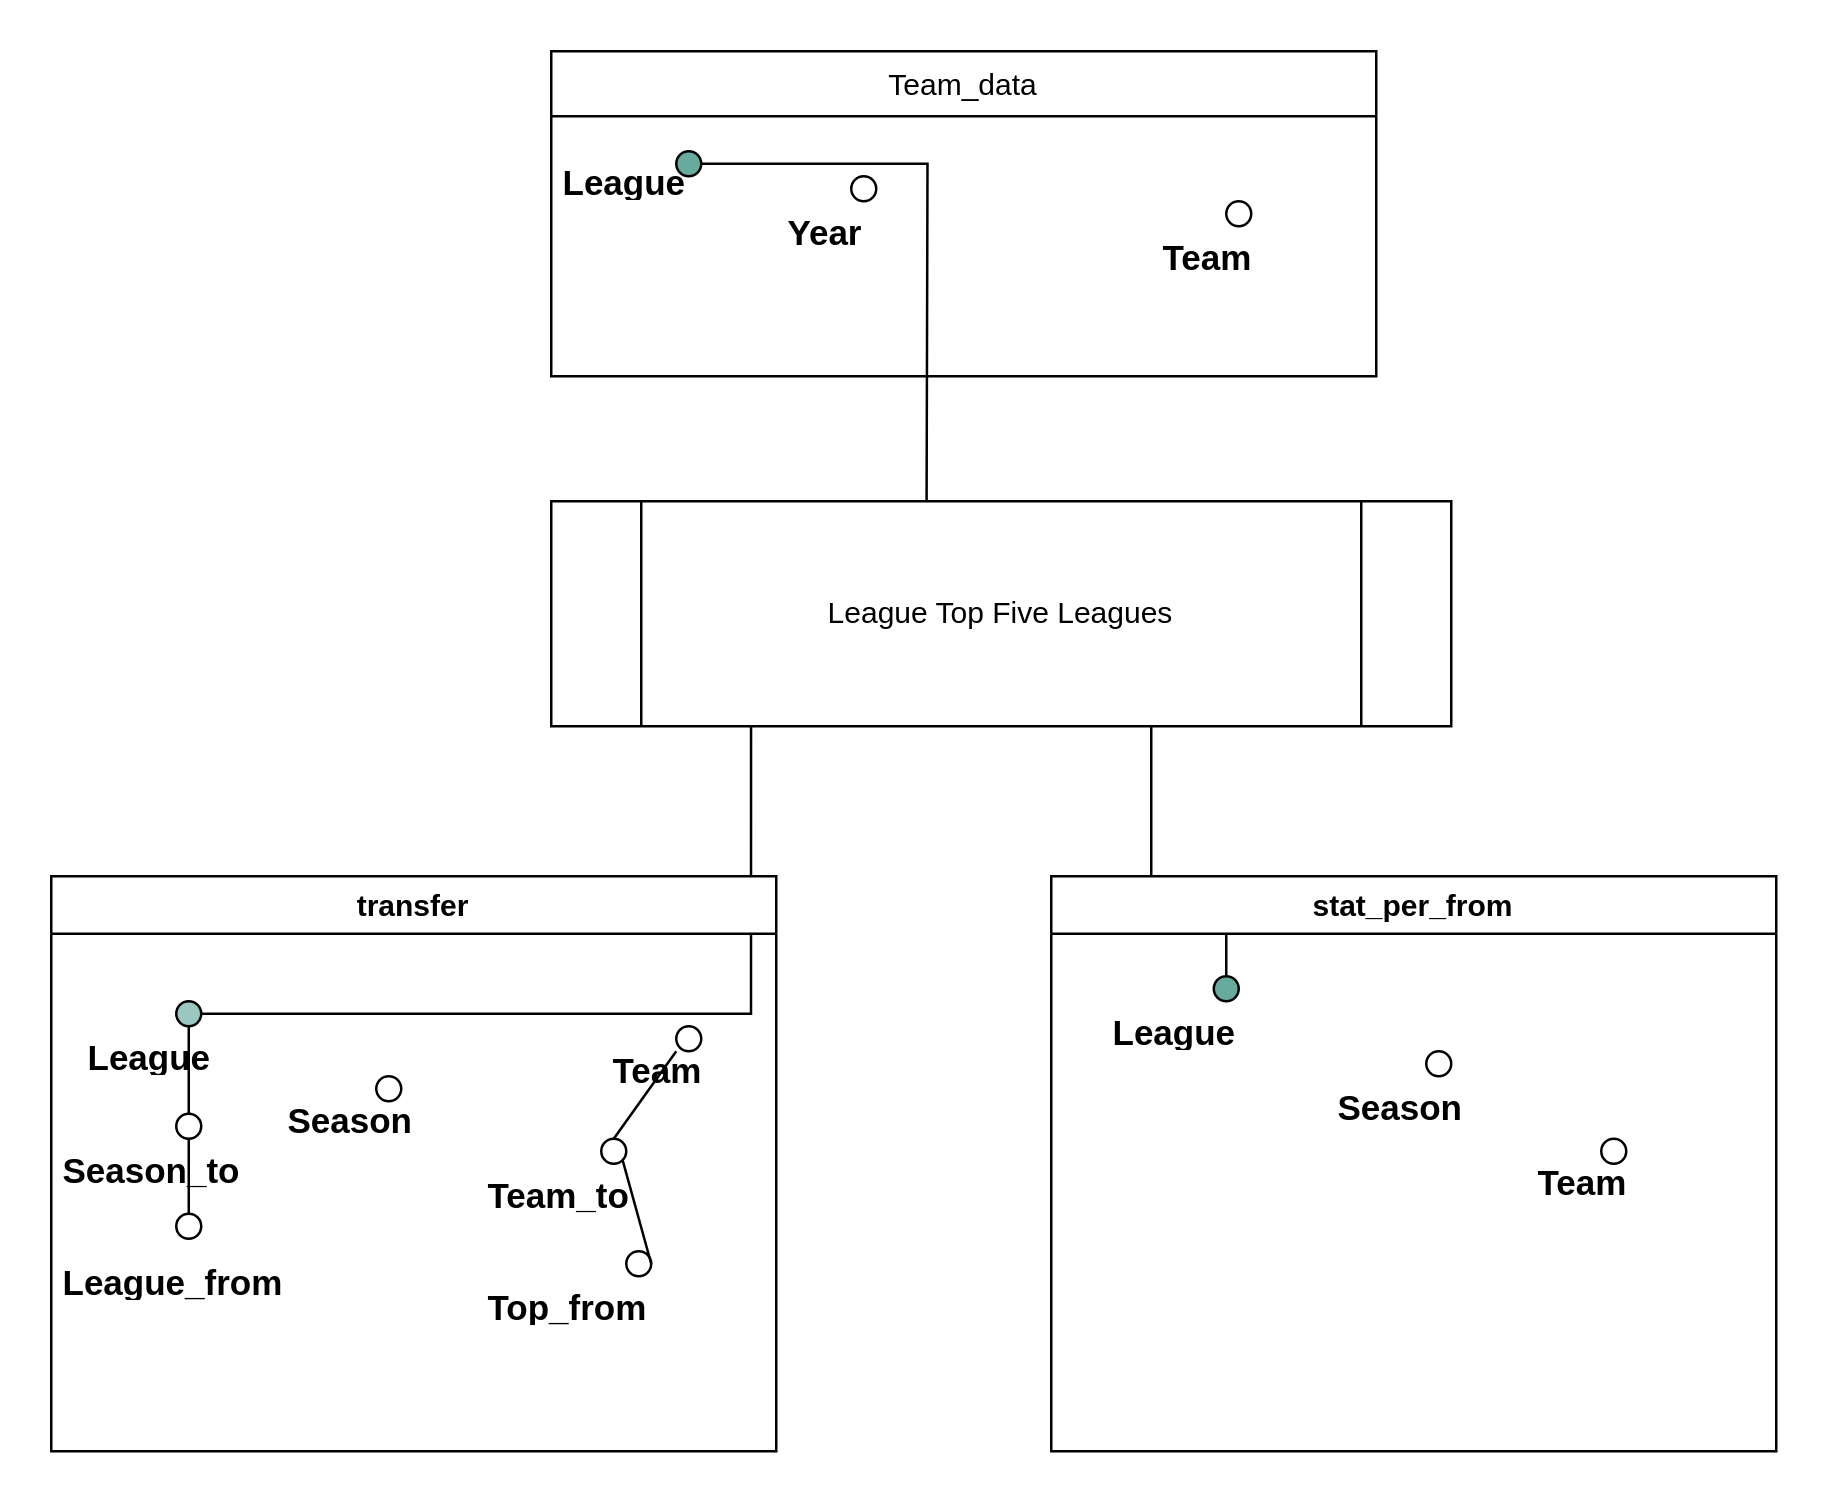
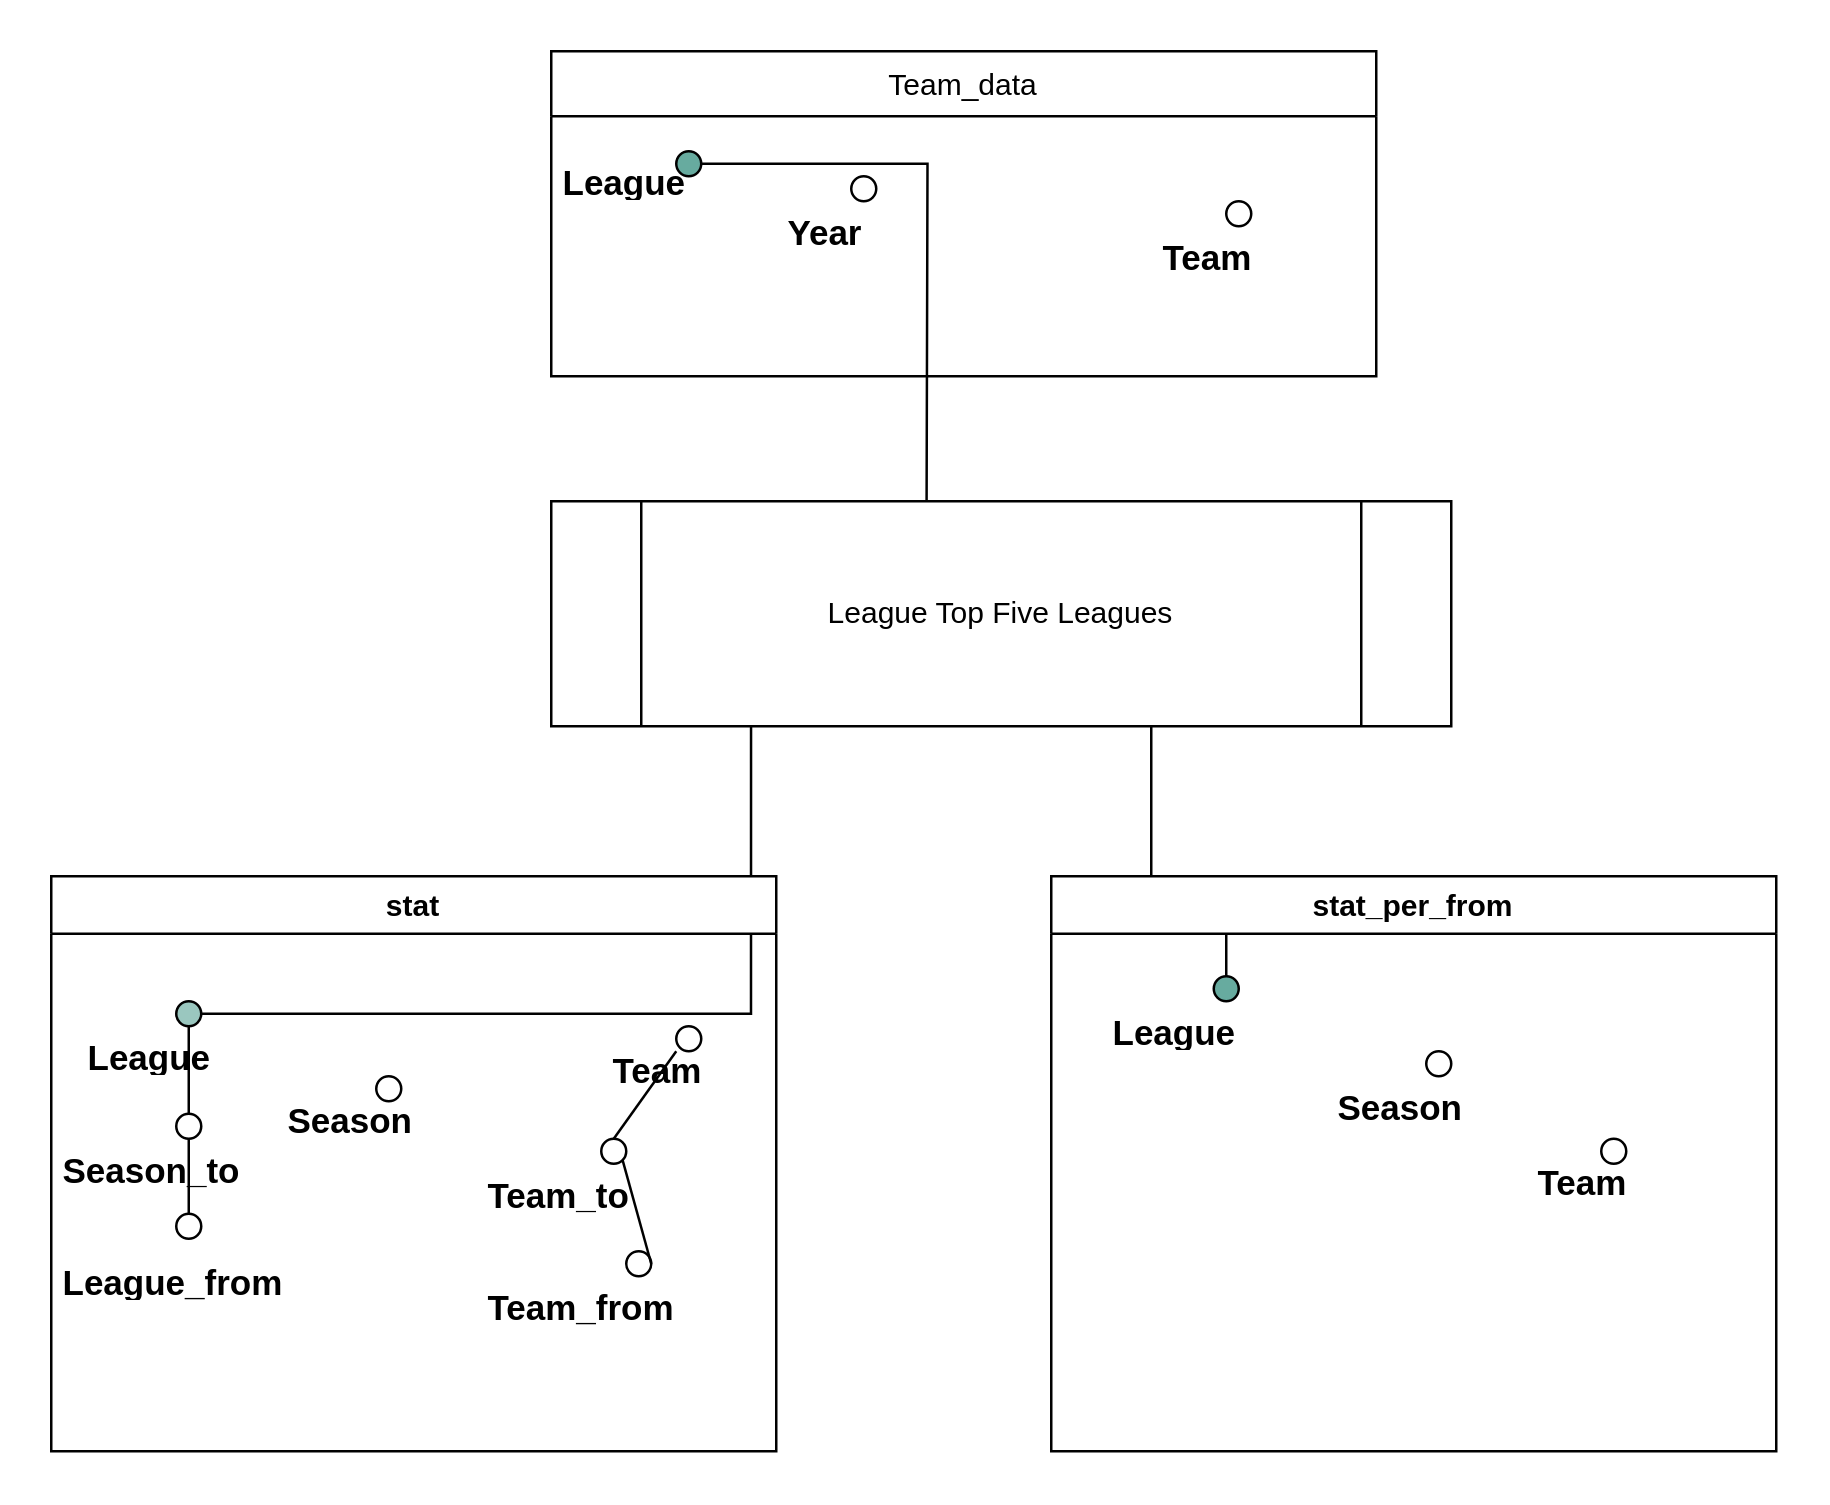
(413, 906) -> (413, 906)
(556, 1244) -> (564, 1244)
